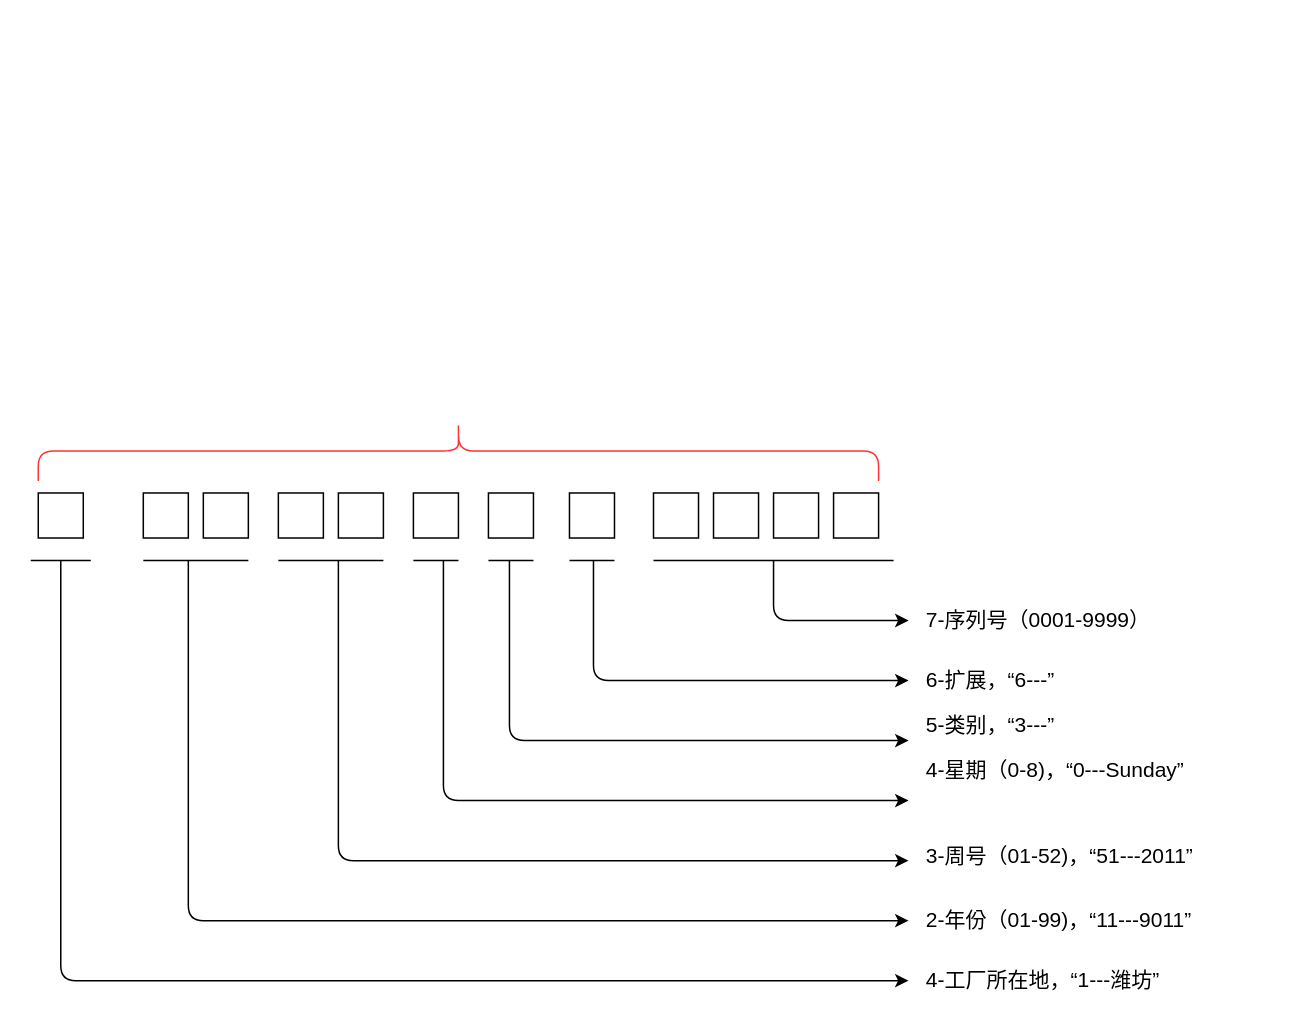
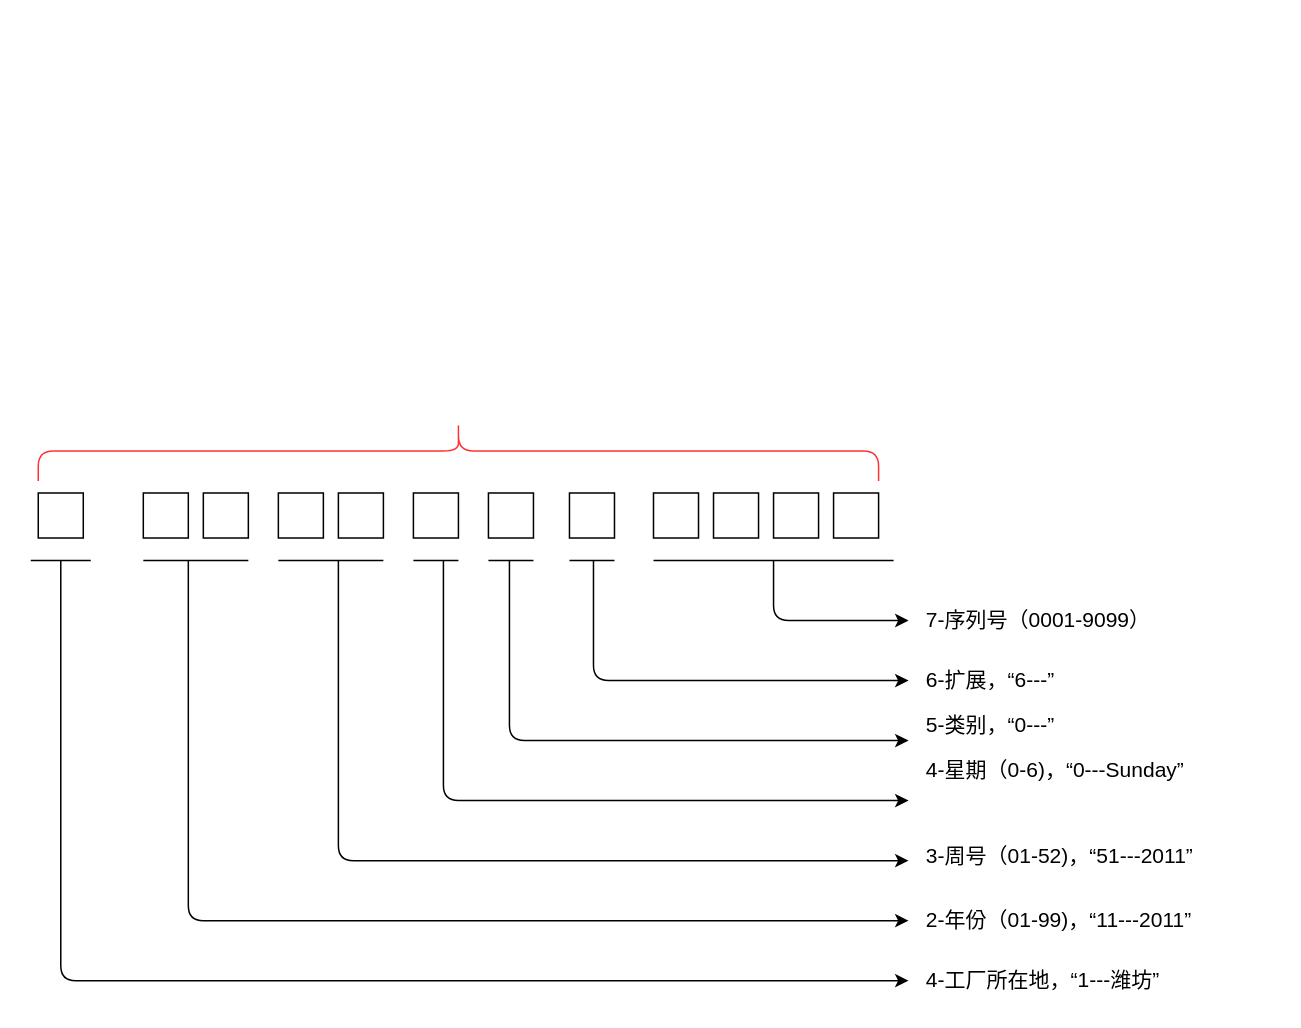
(1027, 620) -> (1027, 620)
(994, 725) -> (994, 725)
(1053, 770) -> (1053, 770)
(1058, 920) -> (1058, 920)
